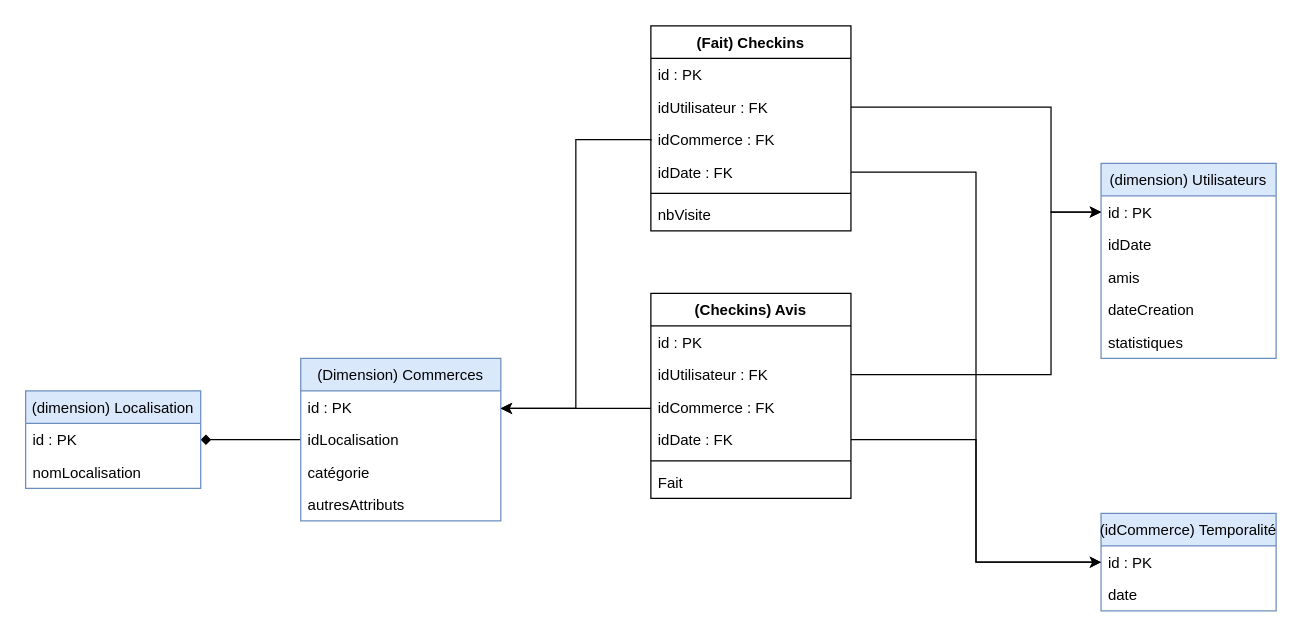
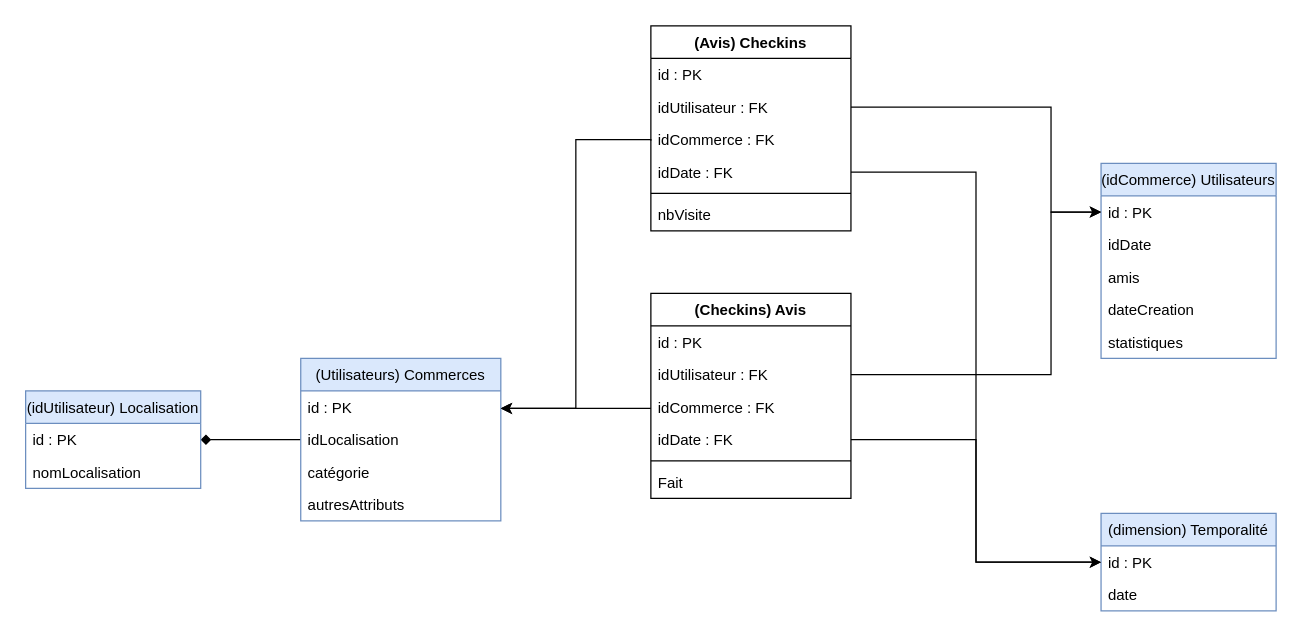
(750, 43) -> (750, 43)
(1188, 180) -> (1188, 180)
(400, 375) -> (400, 375)
(113, 408) -> (113, 408)
(1188, 530) -> (1188, 530)
